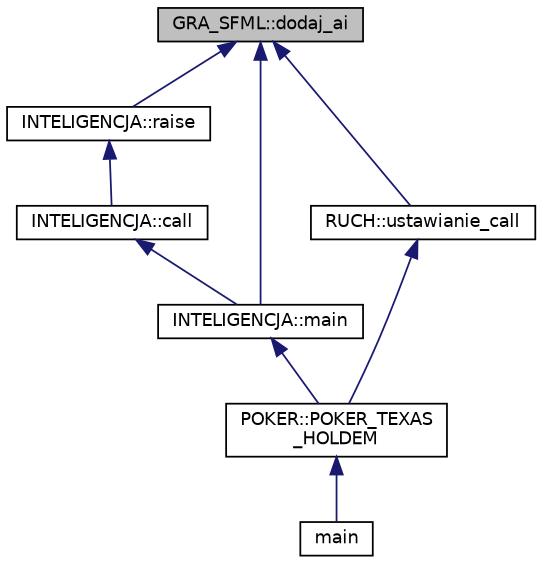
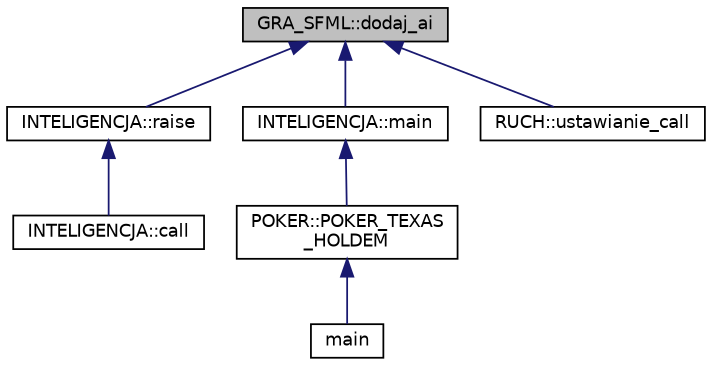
(194, 277) -> none
(382, 331) -> none
